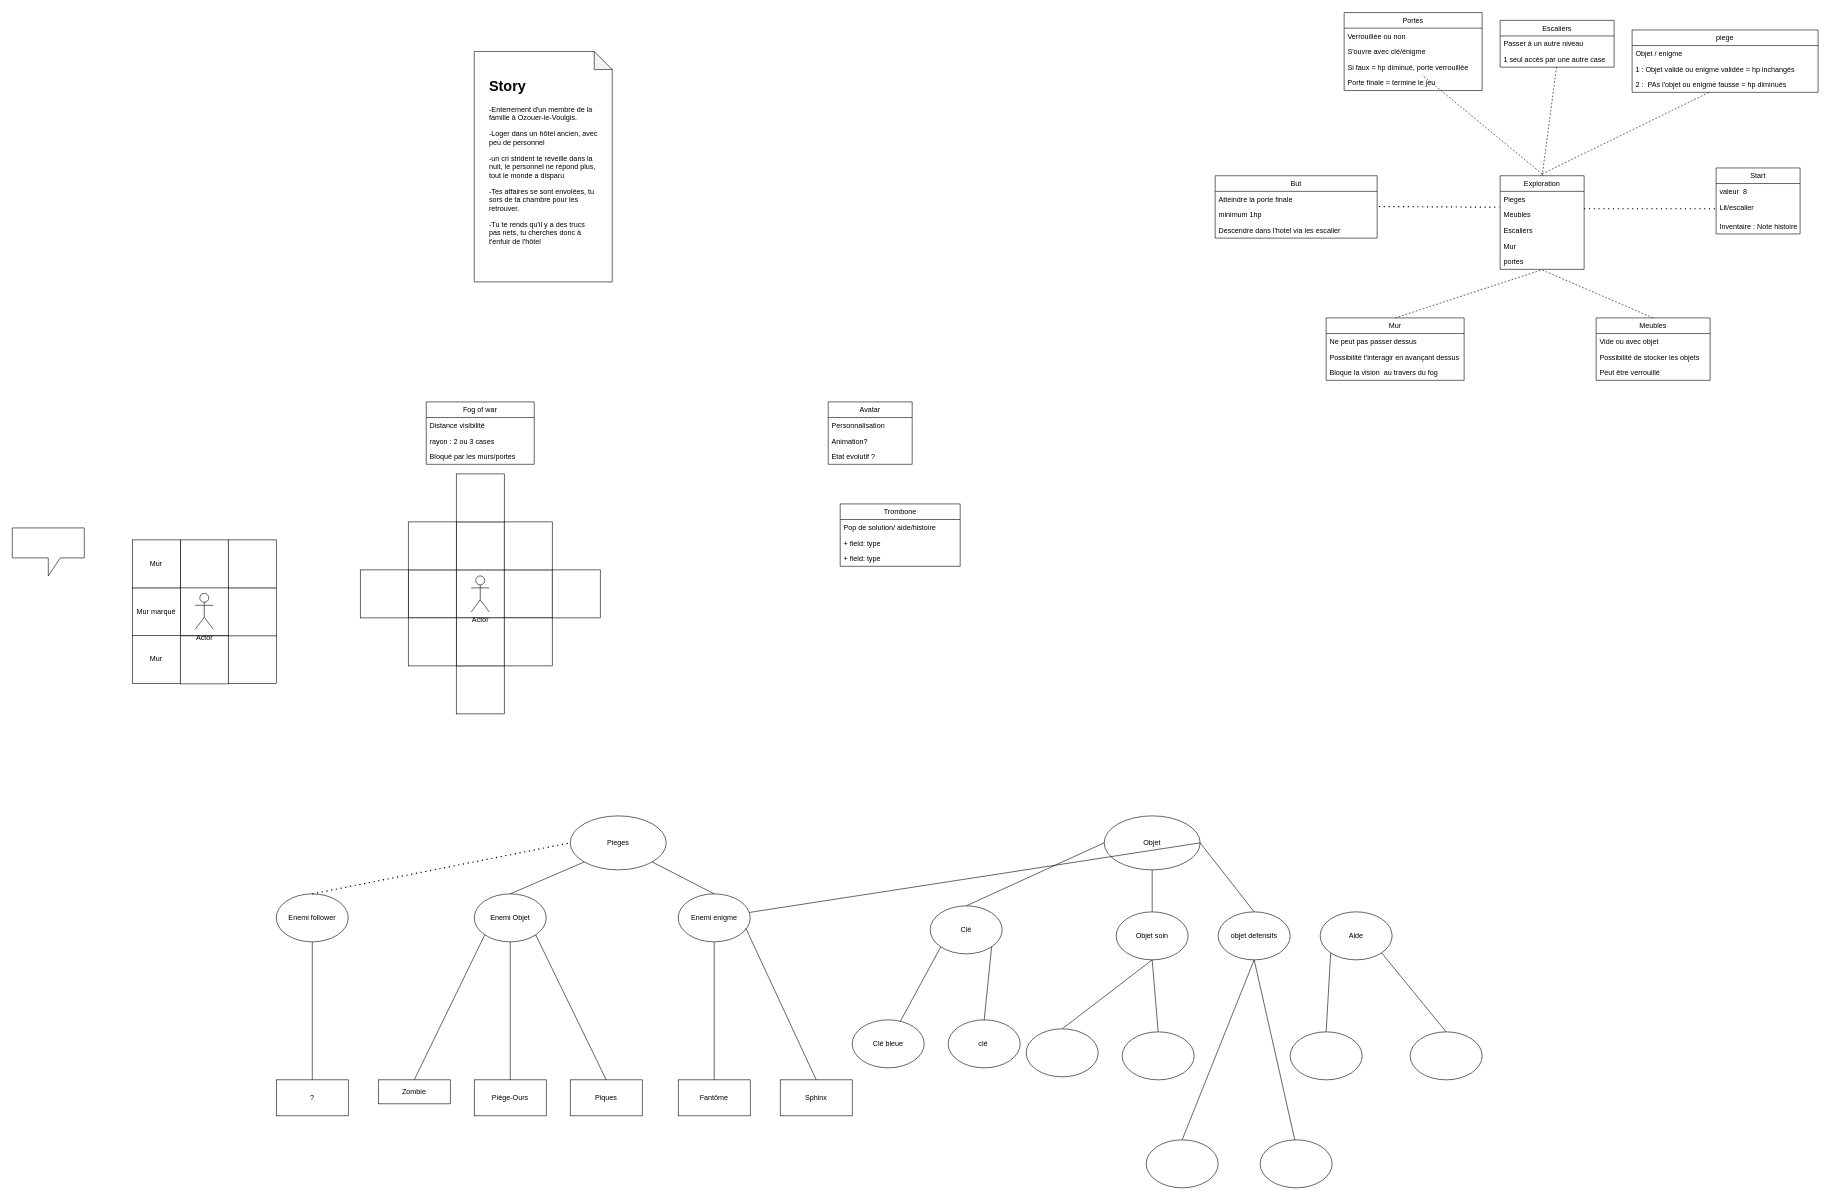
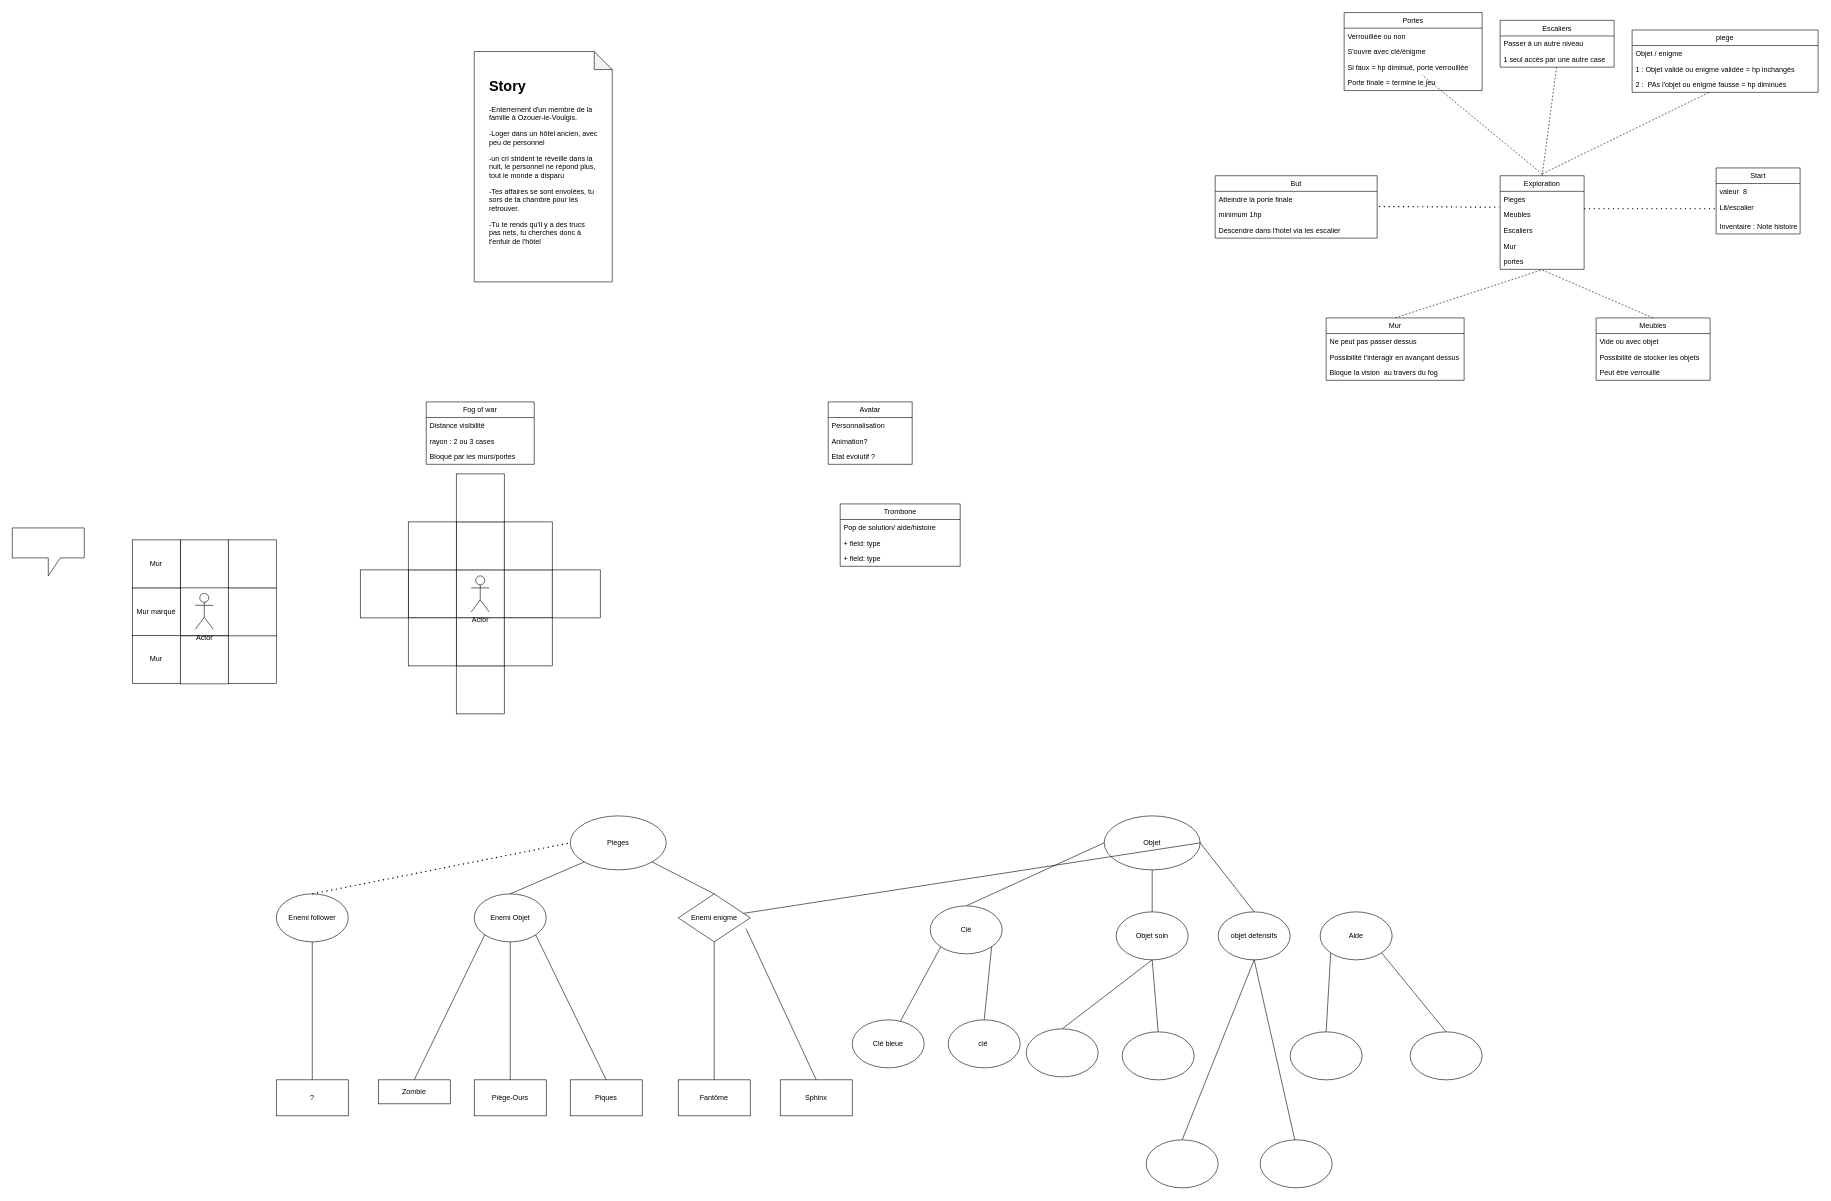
(714, 918) -> (714, 918)
